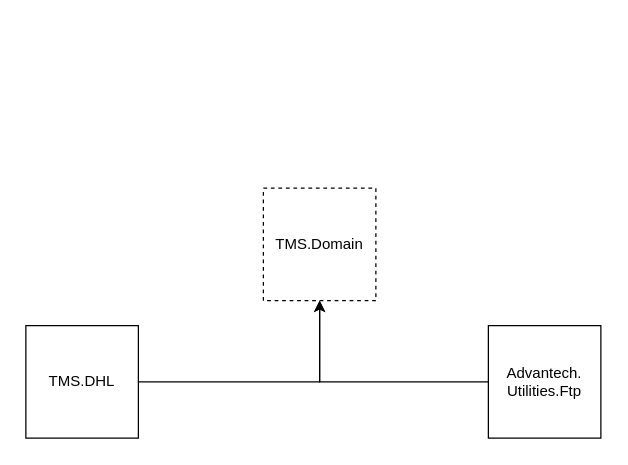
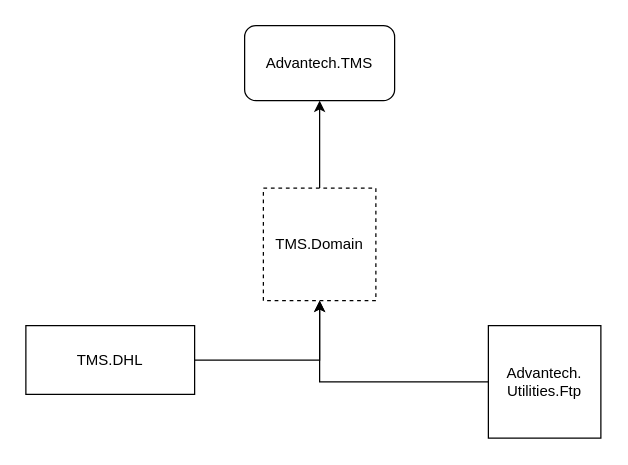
none -> (319, 63)
none -> (319, 149)
(82, 382) -> (110, 360)
